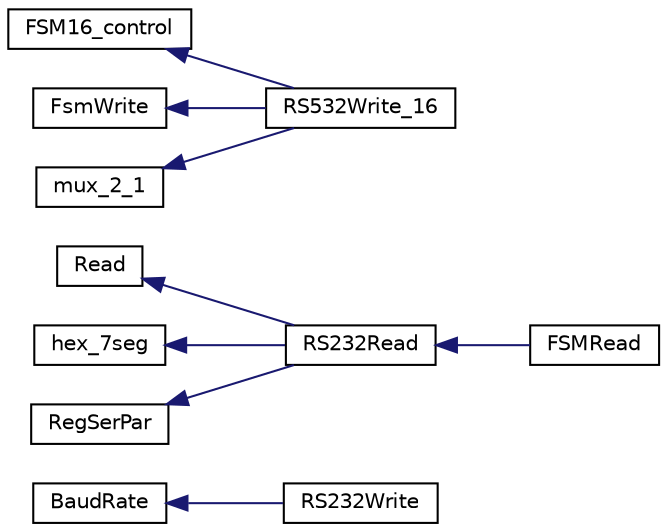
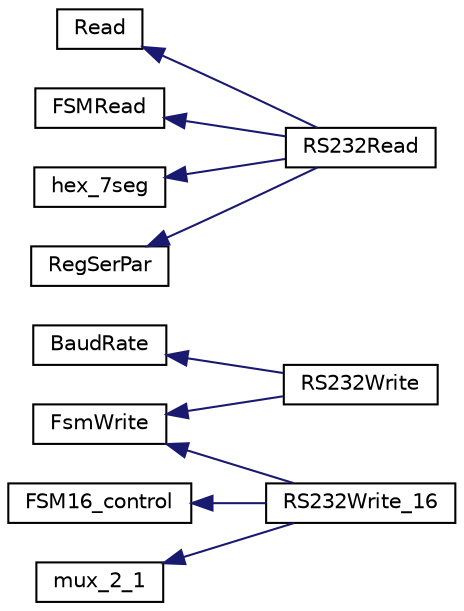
(361, 108) -> (361, 503)
(494, 345) -> (236, 129)
none -> (235, 404)
